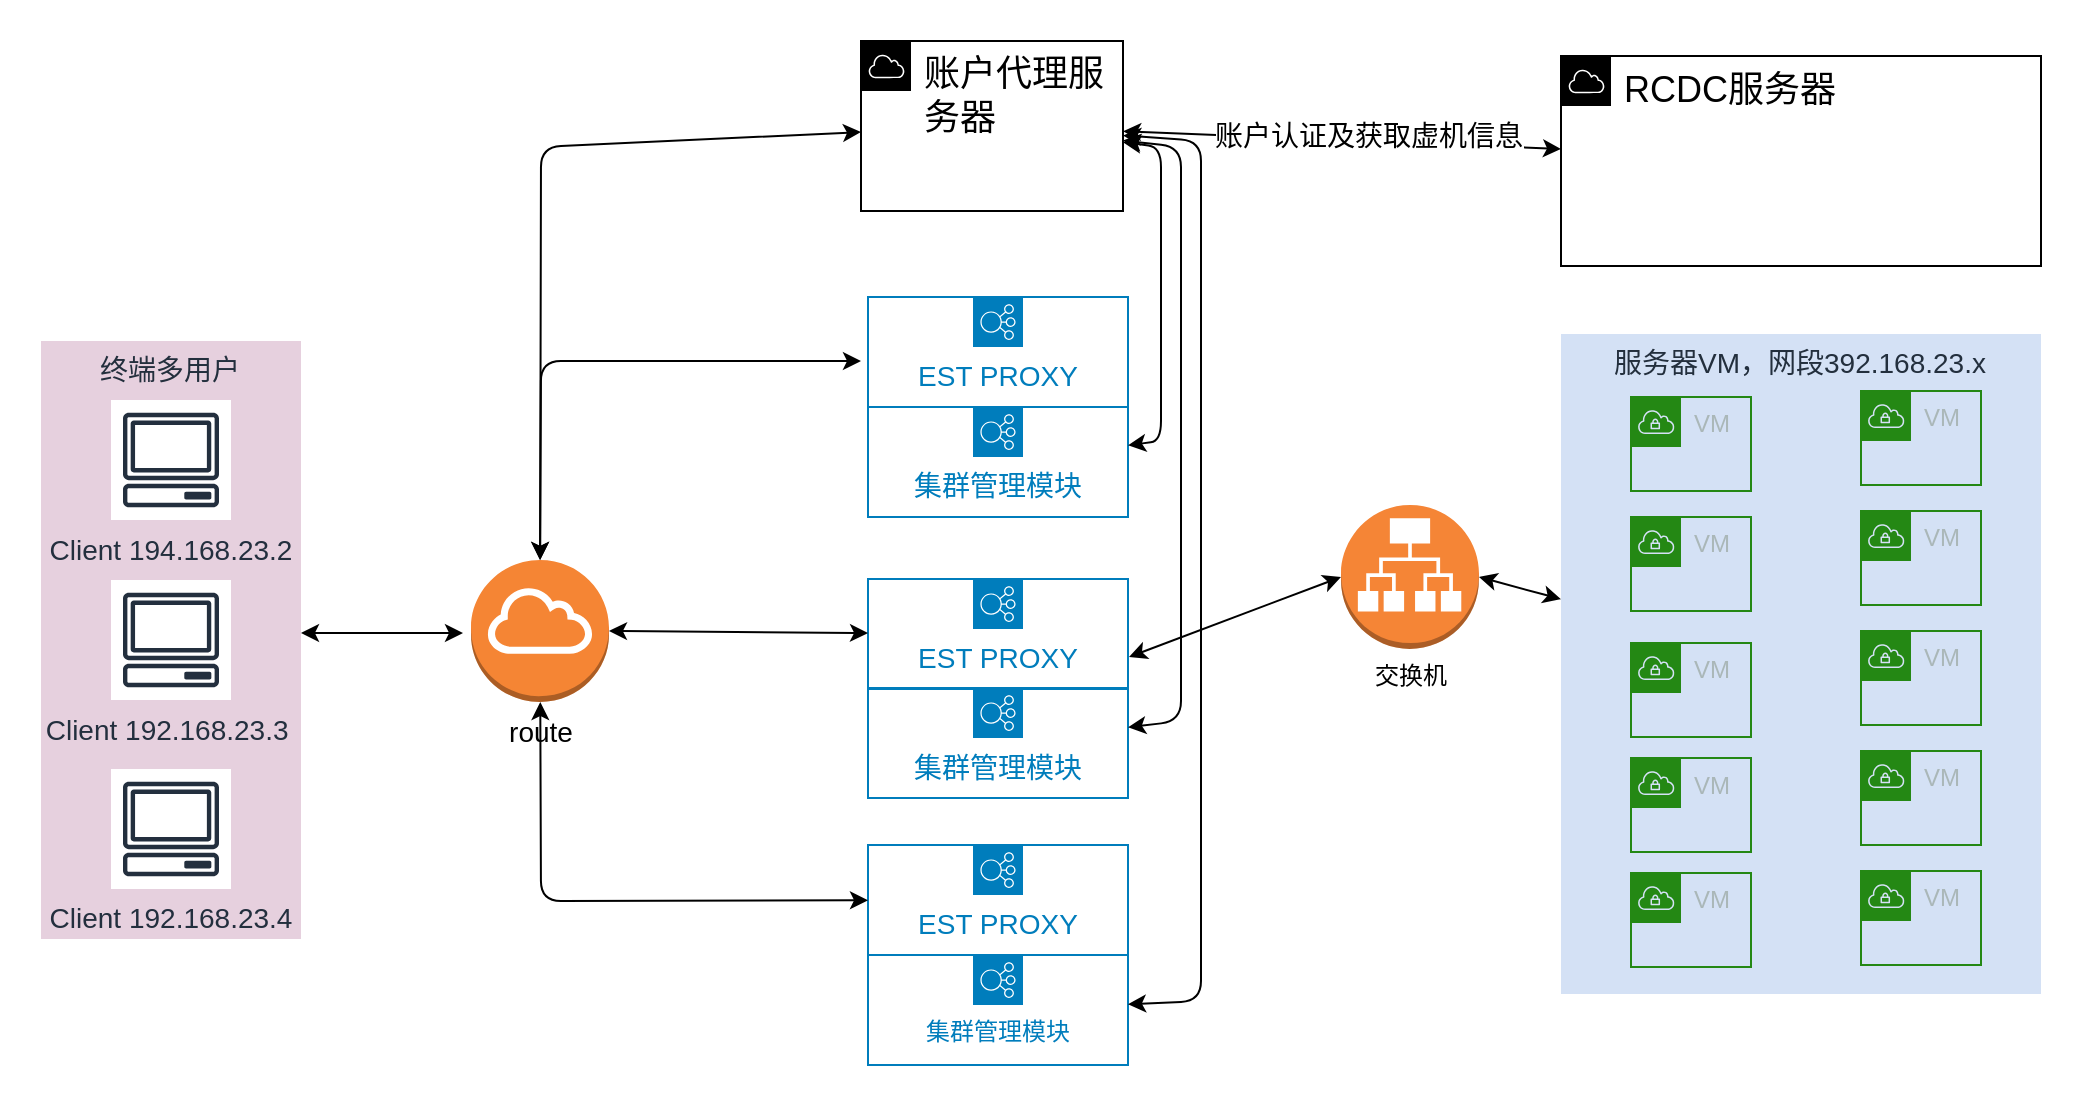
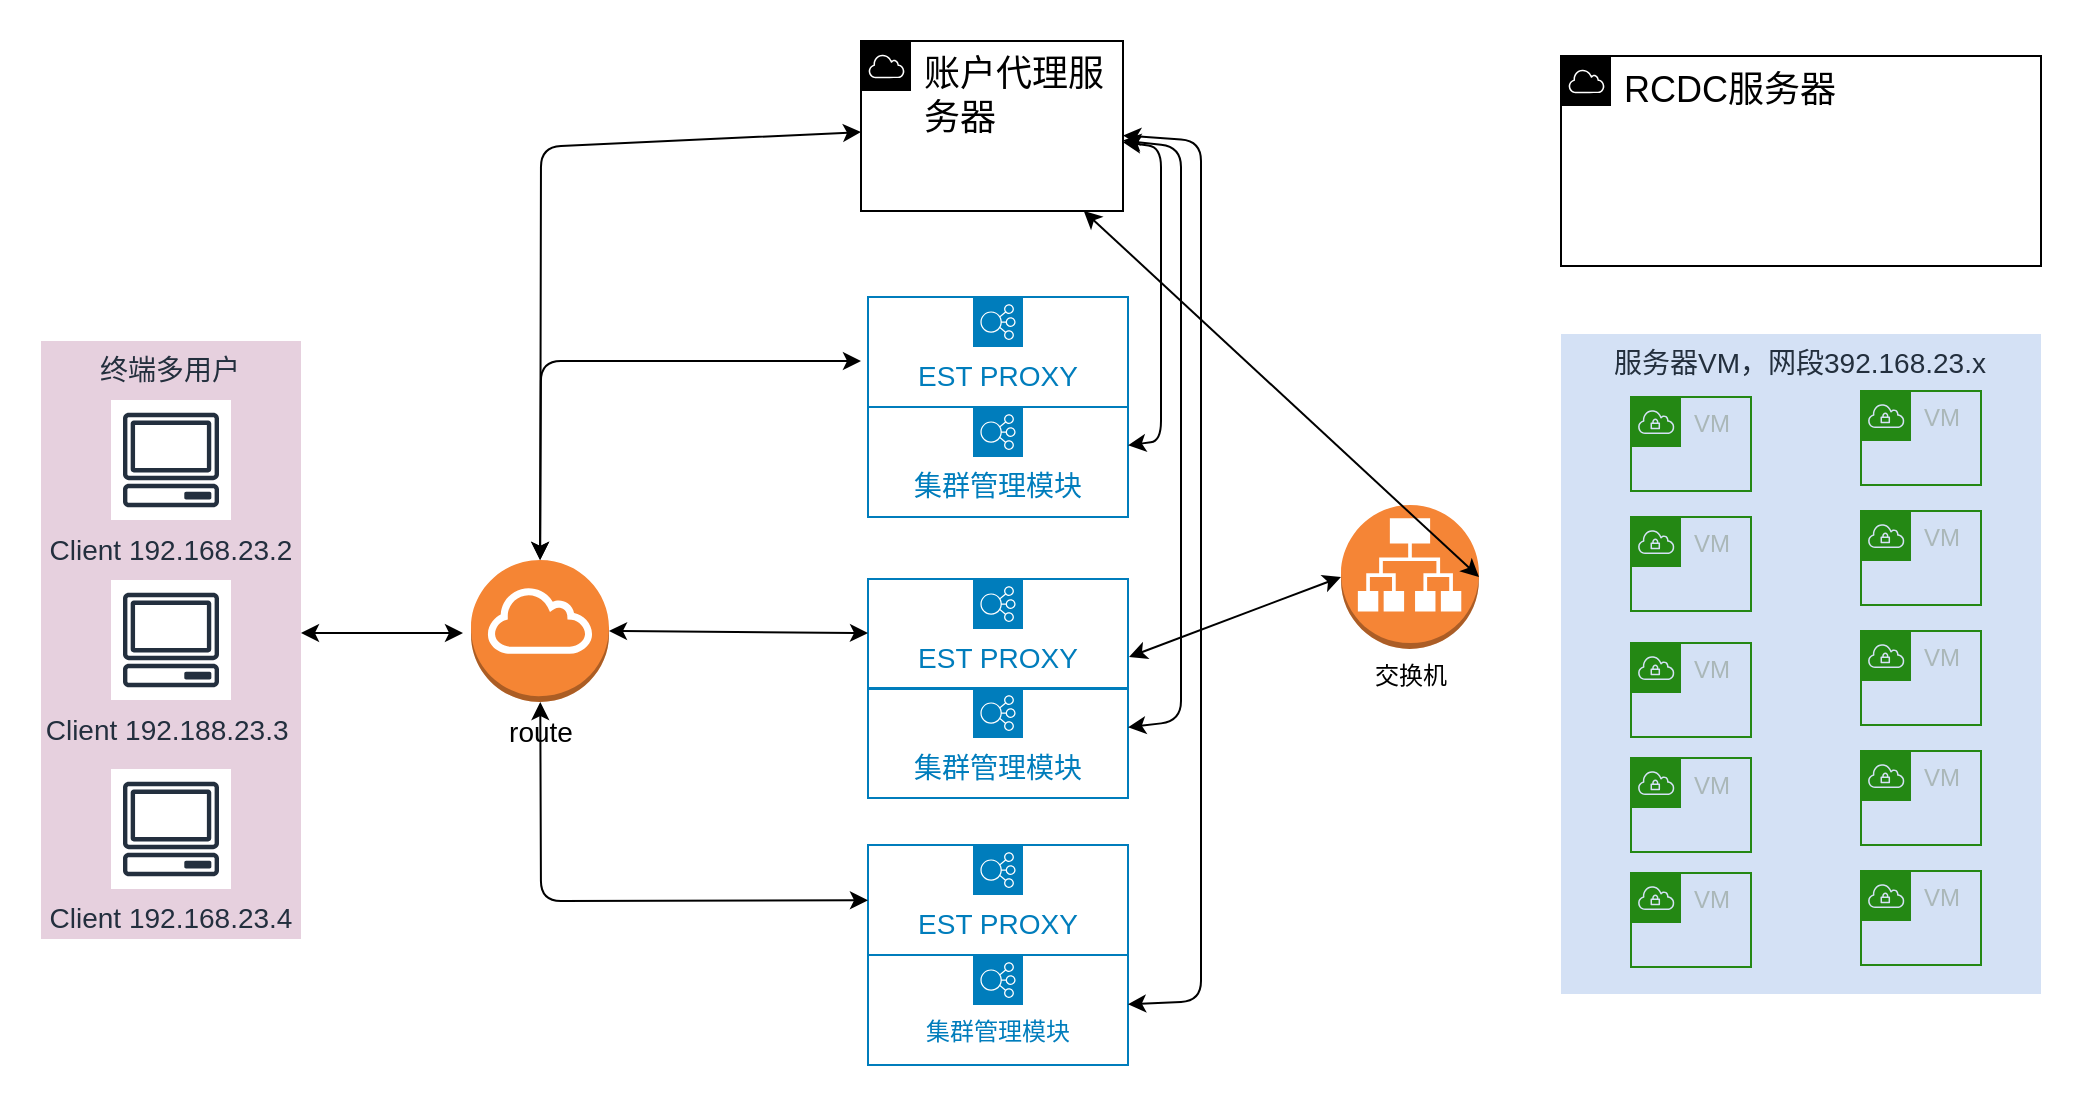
(1438, 144) -> none
(172, 549) -> (172, 549)
(1520, 588) -> (1338, 446)
(172, 729) -> (172, 729)
